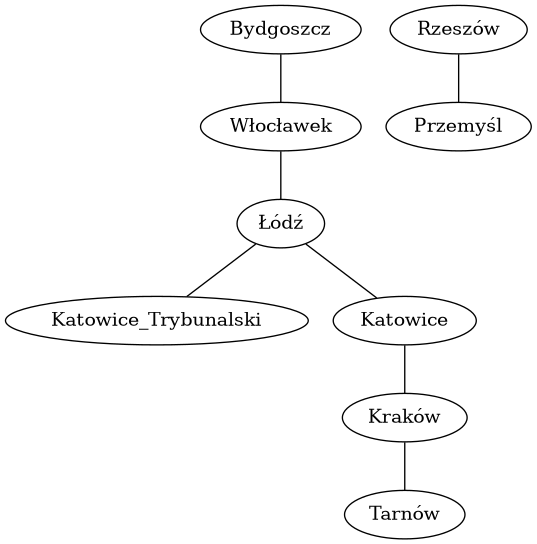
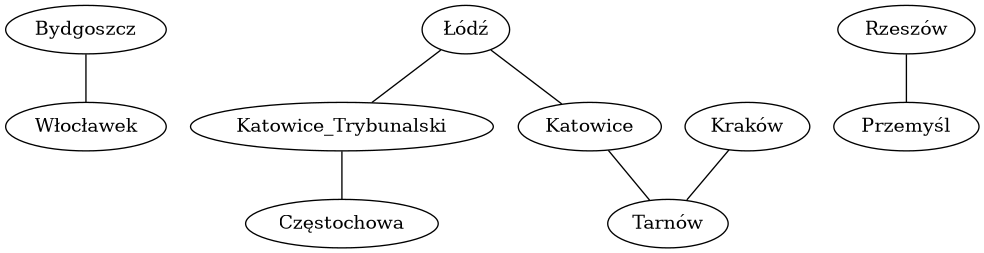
(281, 175) -> none
none -> (342, 224)
(405, 369) -> (629, 175)
